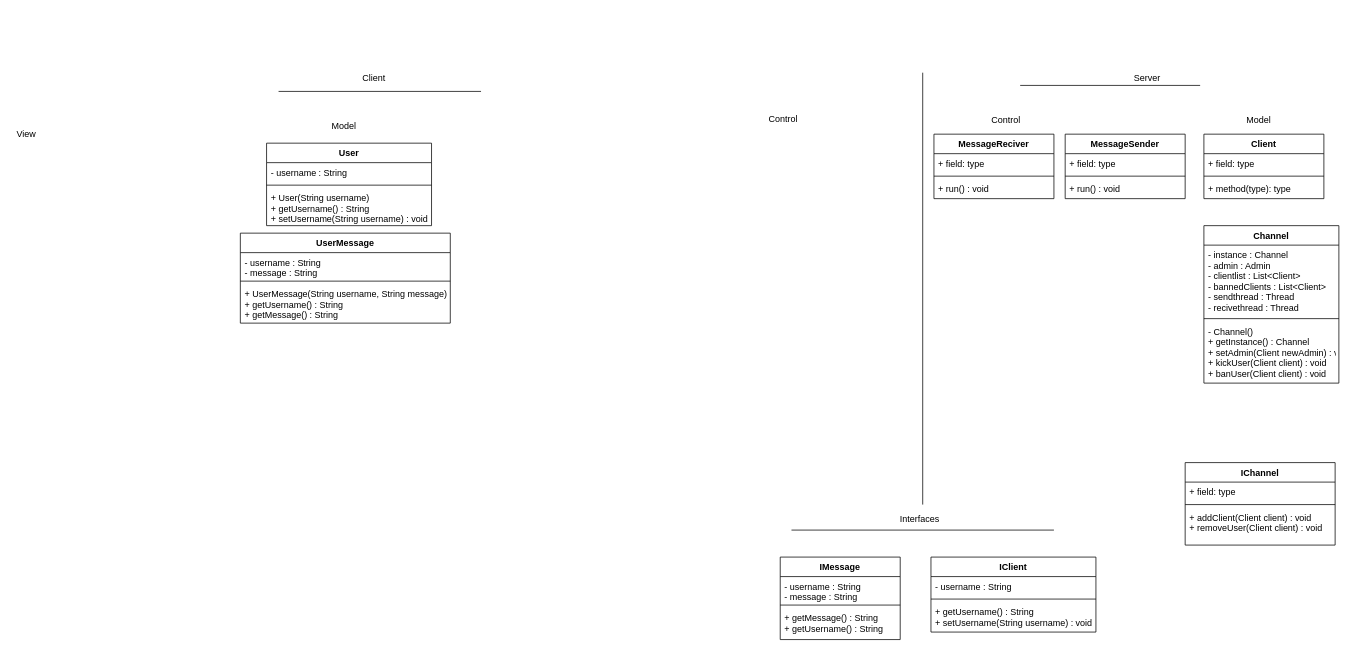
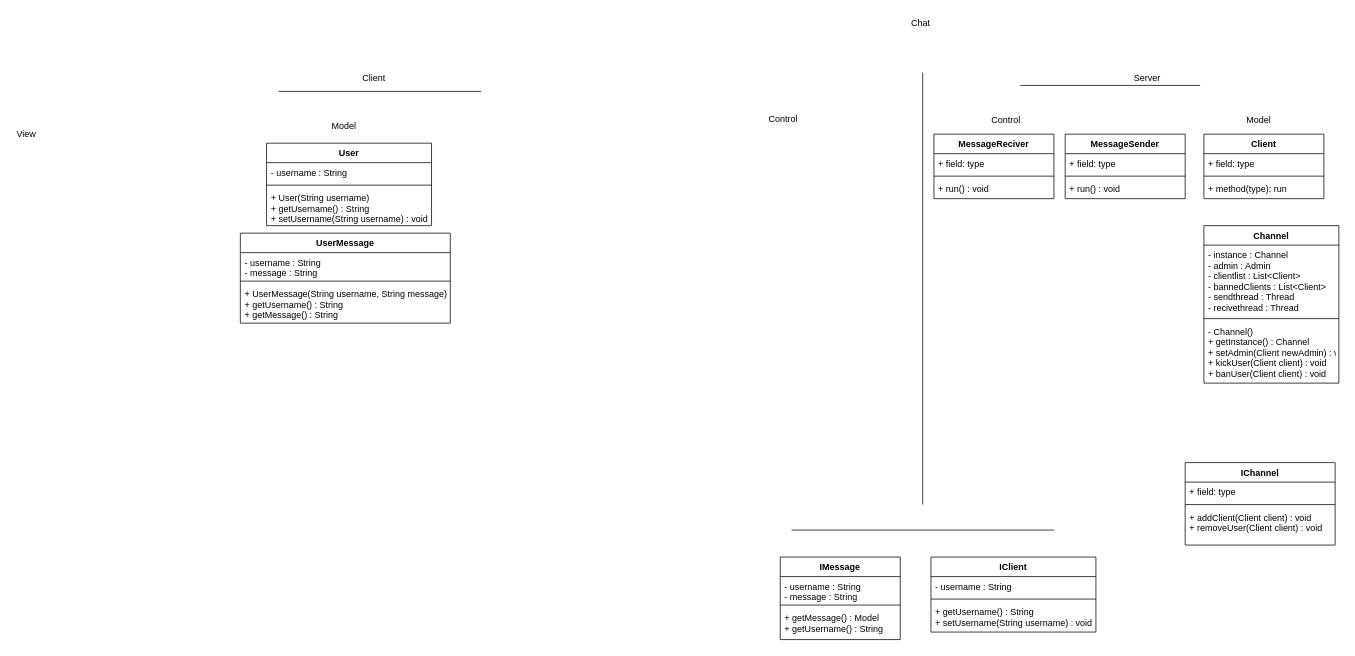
none -> (925, 23)
(1255, 189) -> (1253, 189)
(925, 519) -> none
(837, 618) -> (834, 618)
